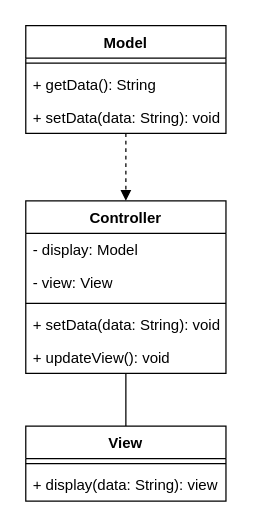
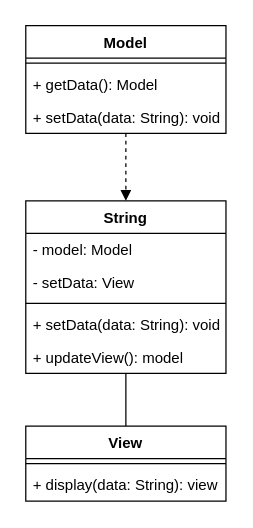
(105, 86) -> (101, 86)
(126, 218) -> (126, 218)
(89, 251) -> (82, 251)
(74, 283) -> (88, 283)
(107, 358) -> (112, 358)
